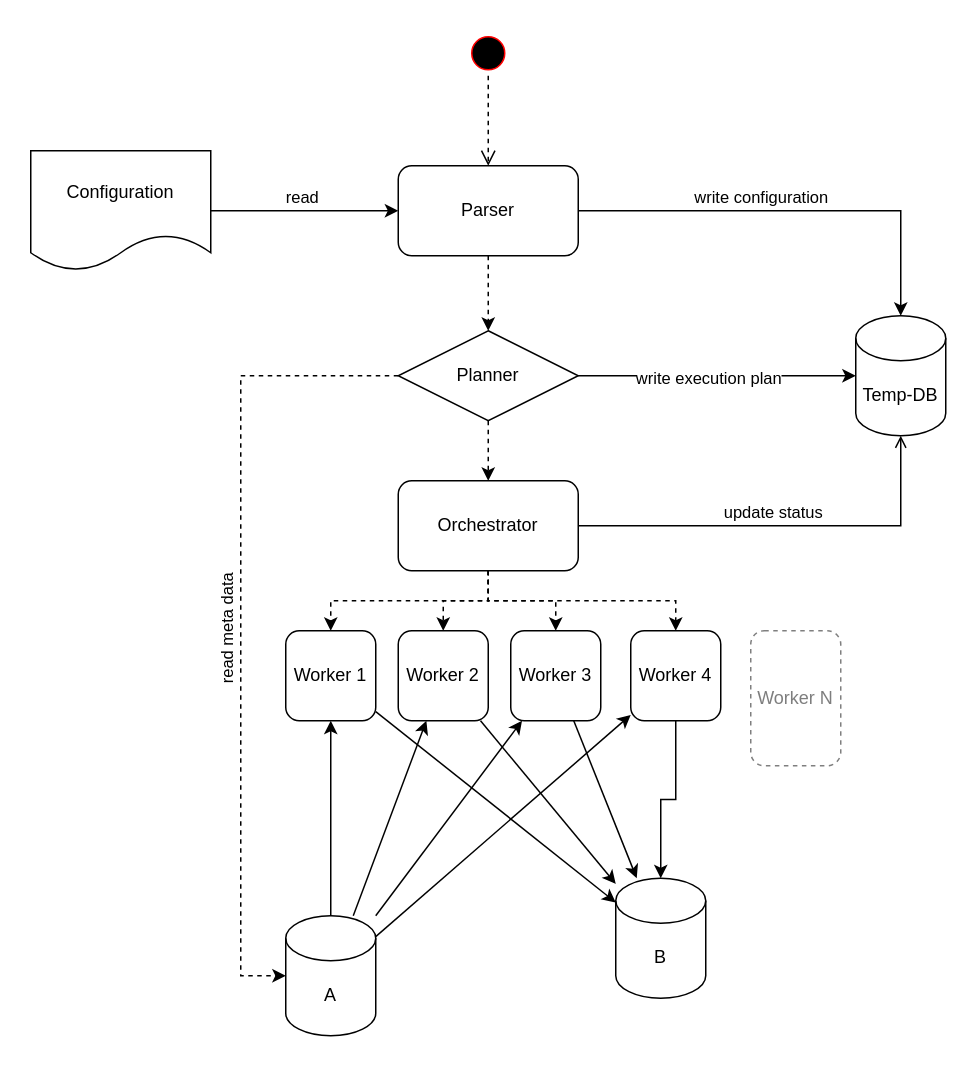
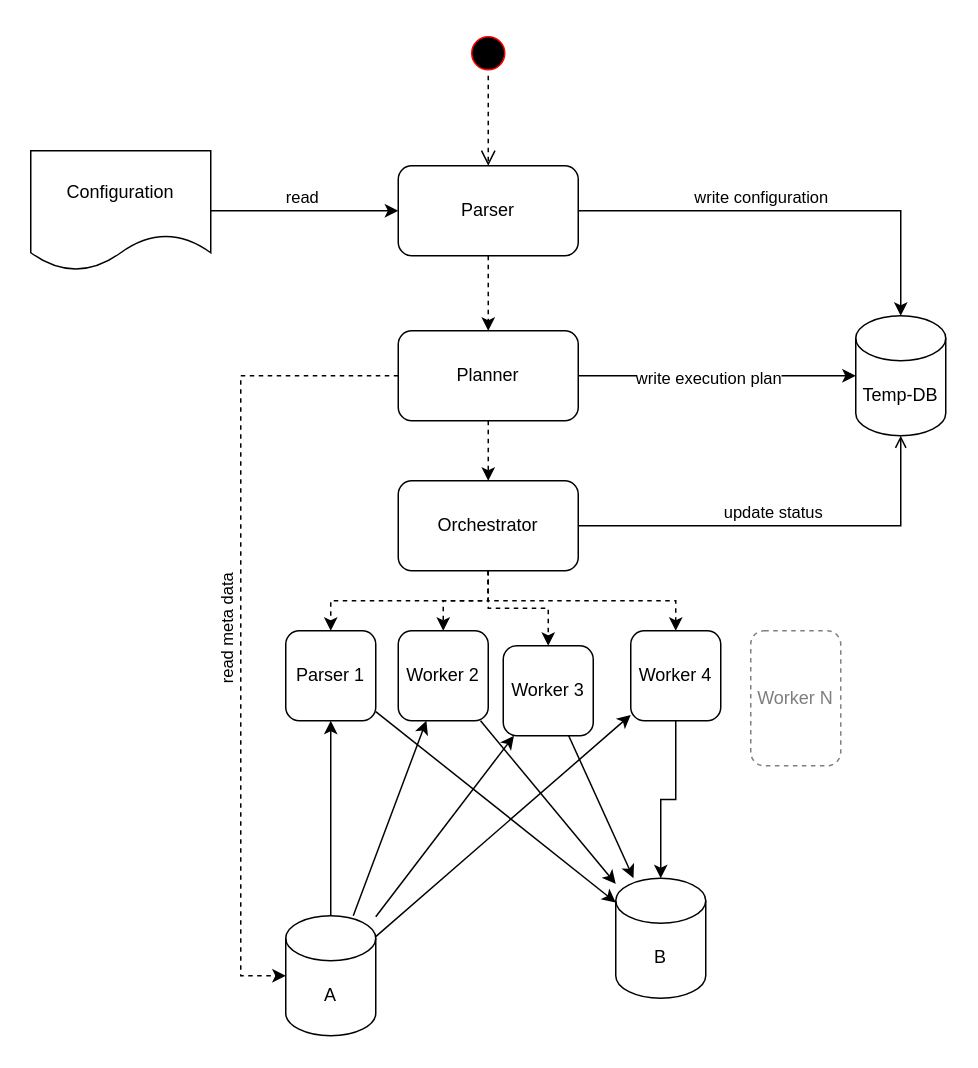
(488, 376) -> (488, 376)
(331, 676) -> (331, 676)
(556, 676) -> (548, 691)
